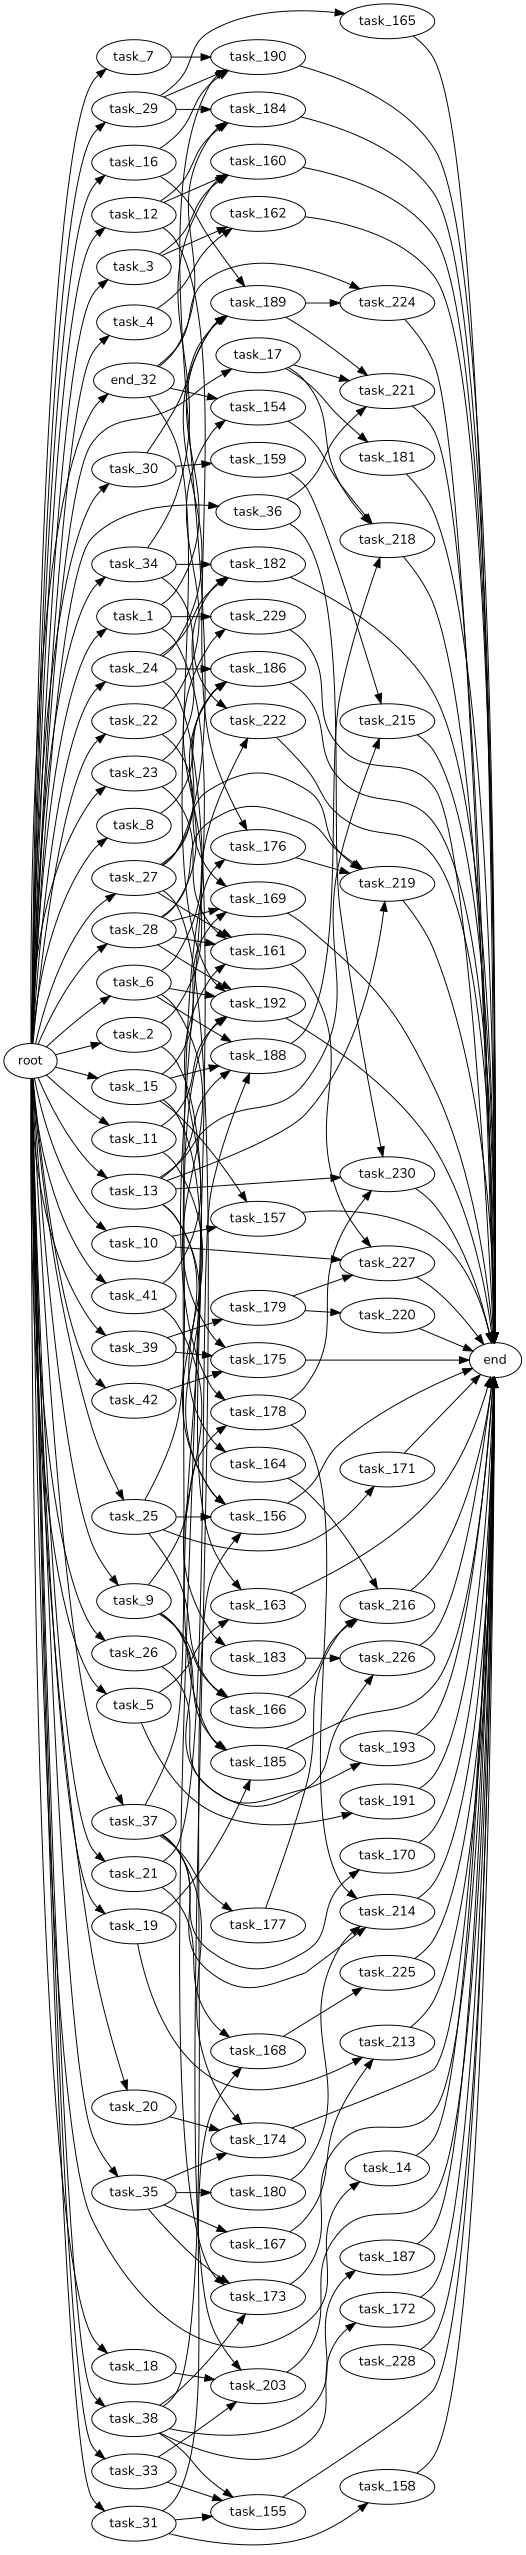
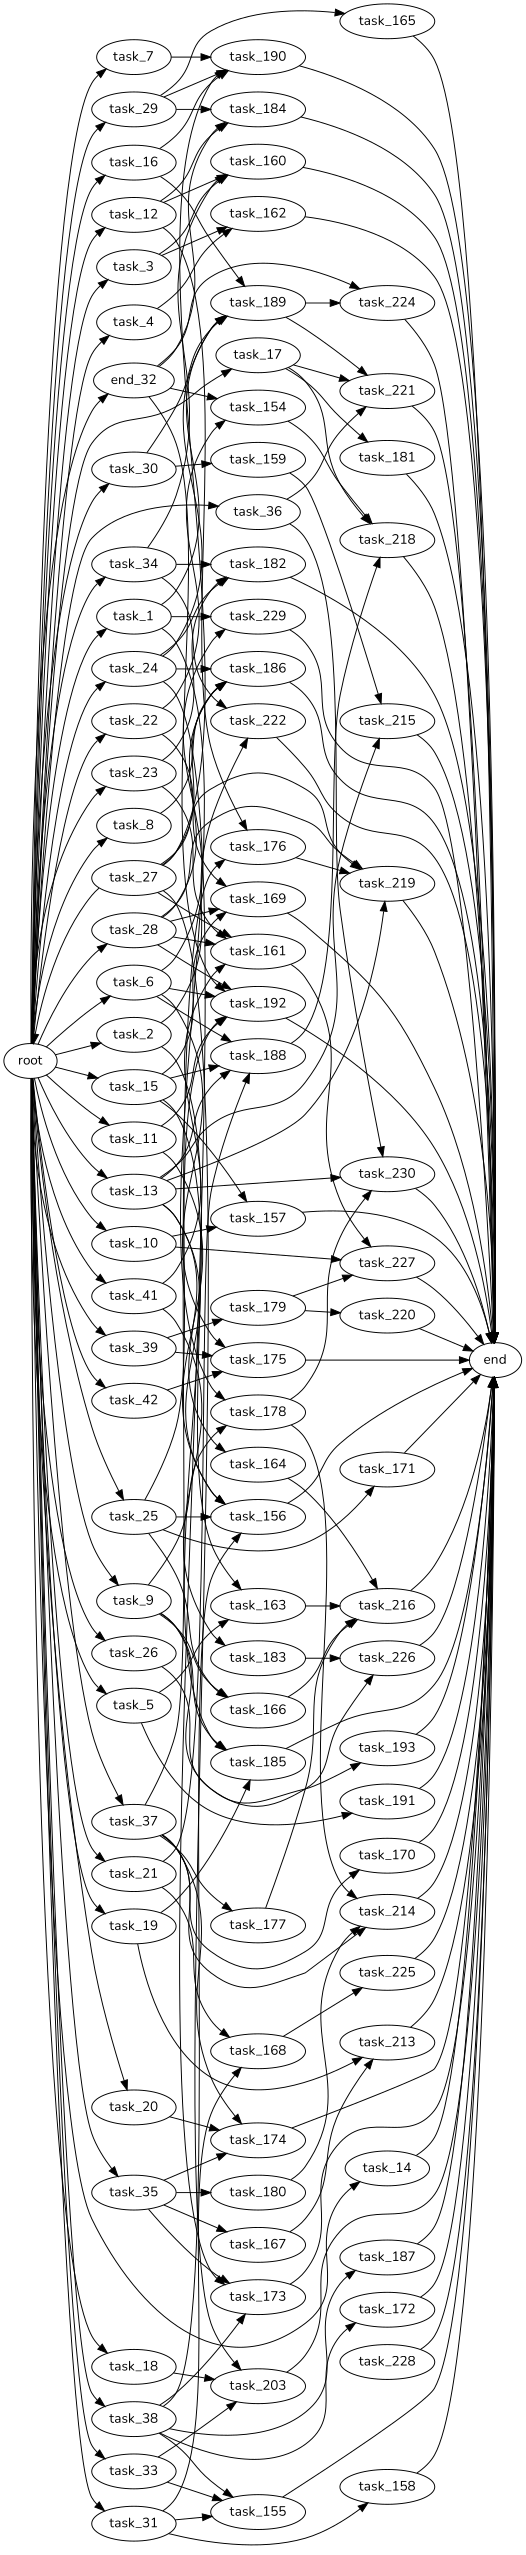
(61, 966) -> (57, 957)
(416, 1515) -> (318, 1606)
